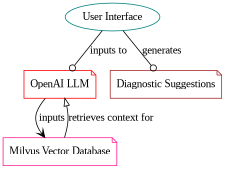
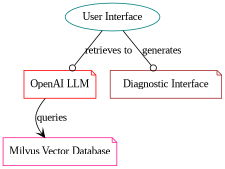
(109, 51) -> (109, 51)
(166, 84) -> (166, 84)
(52, 118) -> (52, 118)
(68, 122) -> none
